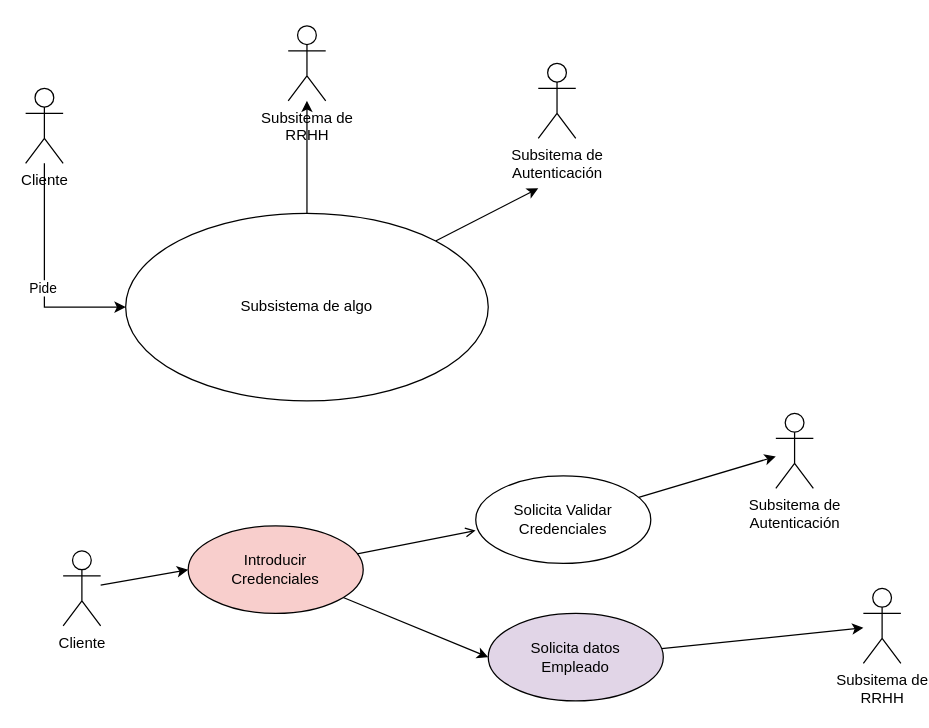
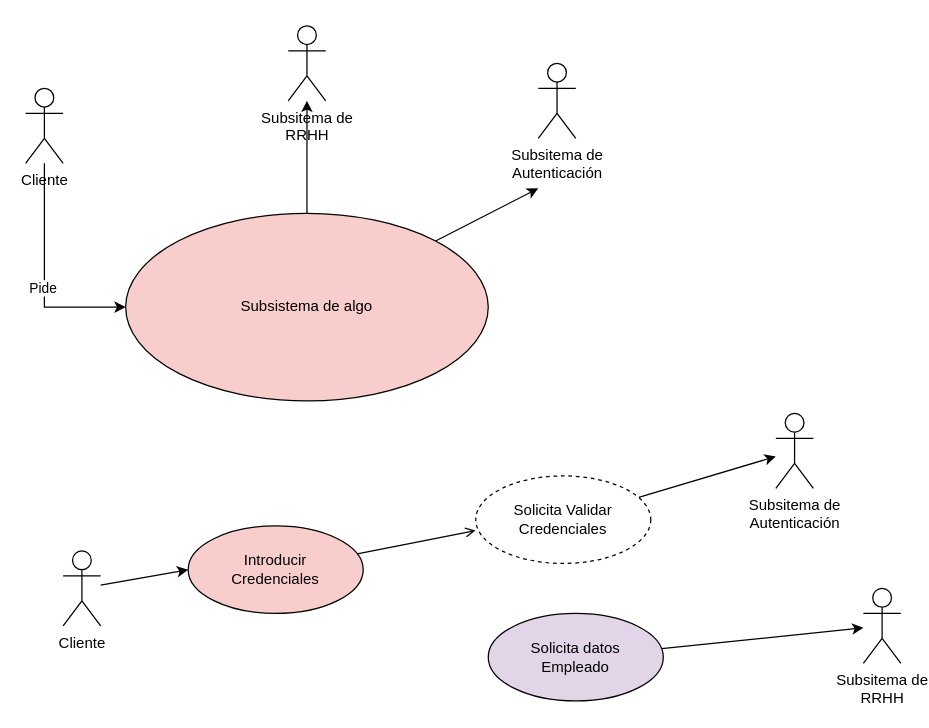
(307, 307) -> (307, 307)
(563, 519) -> (563, 519)
(412, 626) -> none
